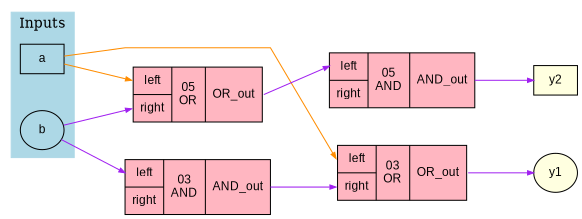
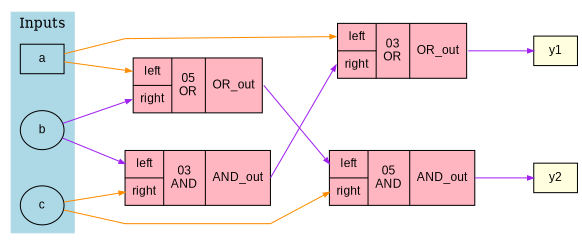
(556, 173) -> (556, 51)
none -> (42, 205)
